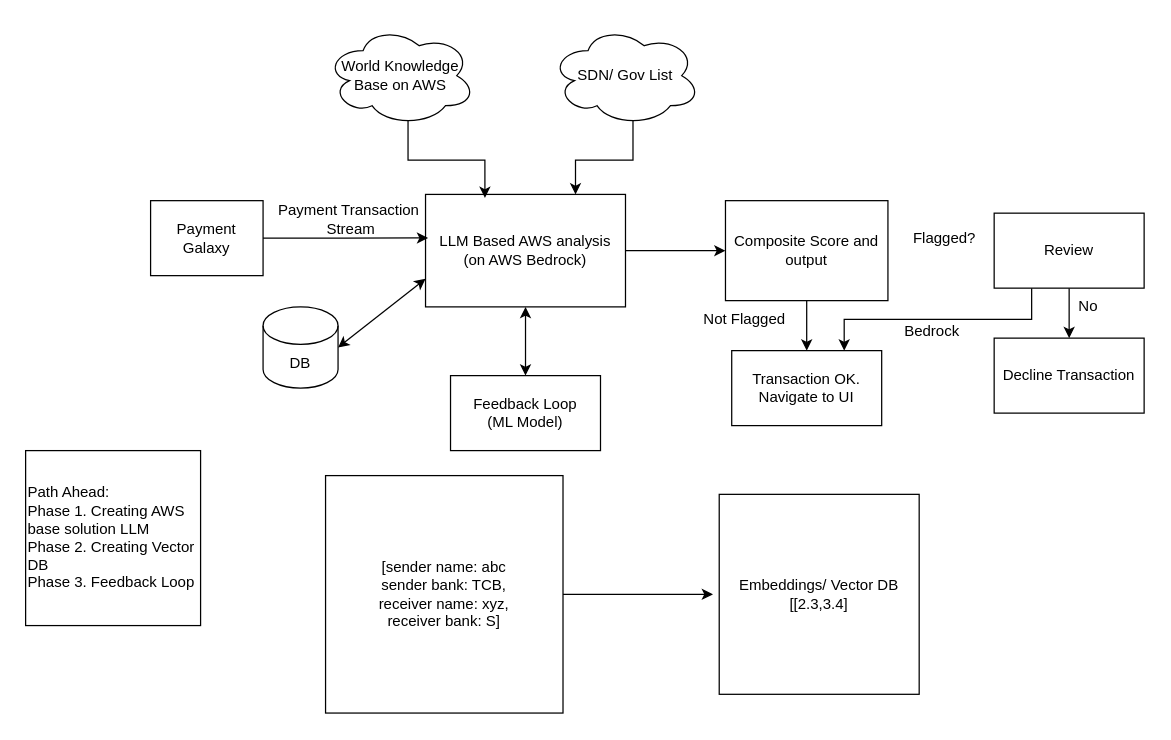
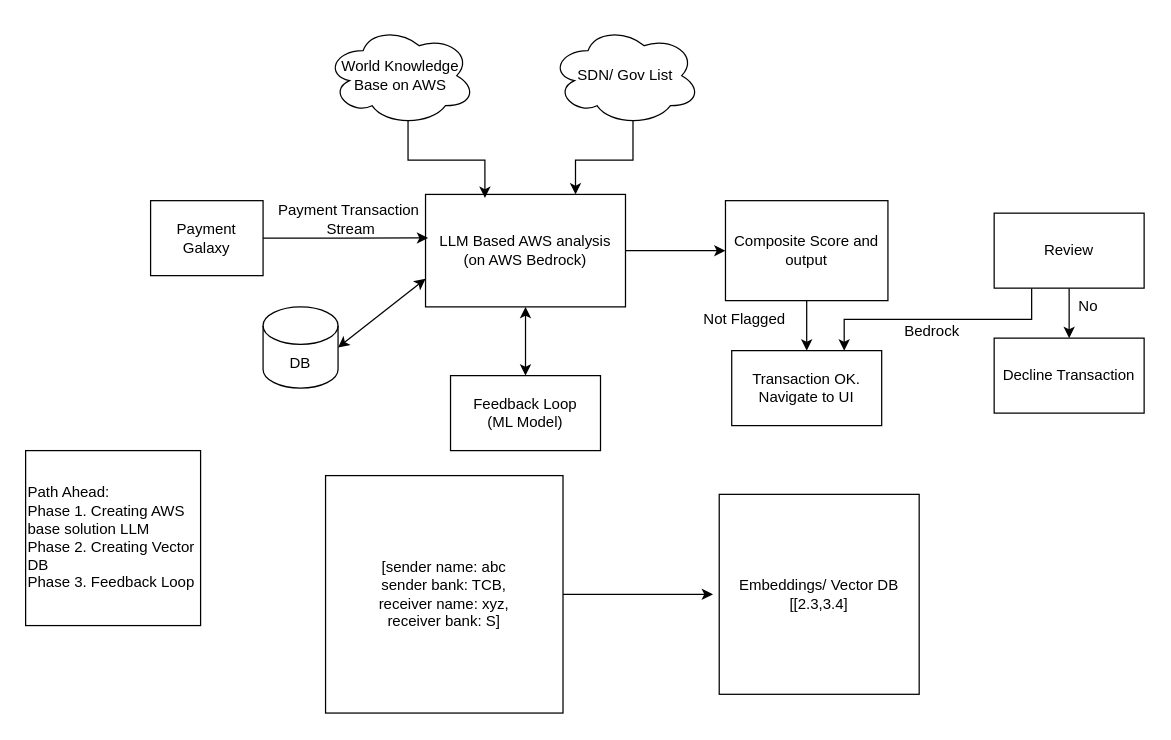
(944, 238) -> none
